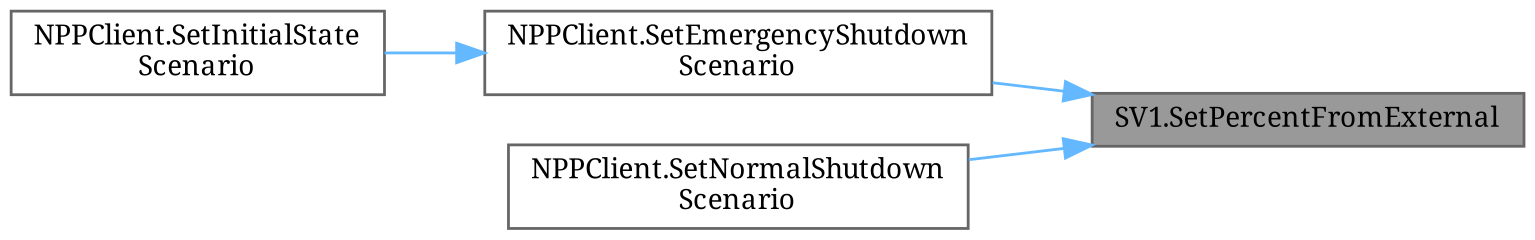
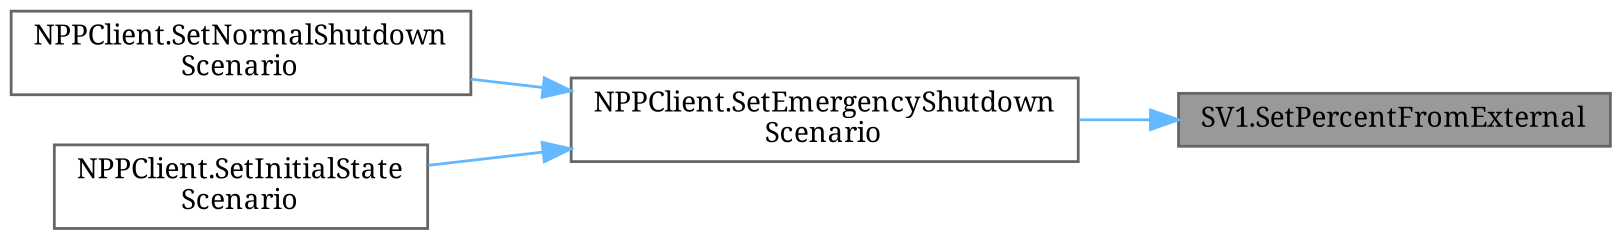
(1016, 154) -> (507, 83)
